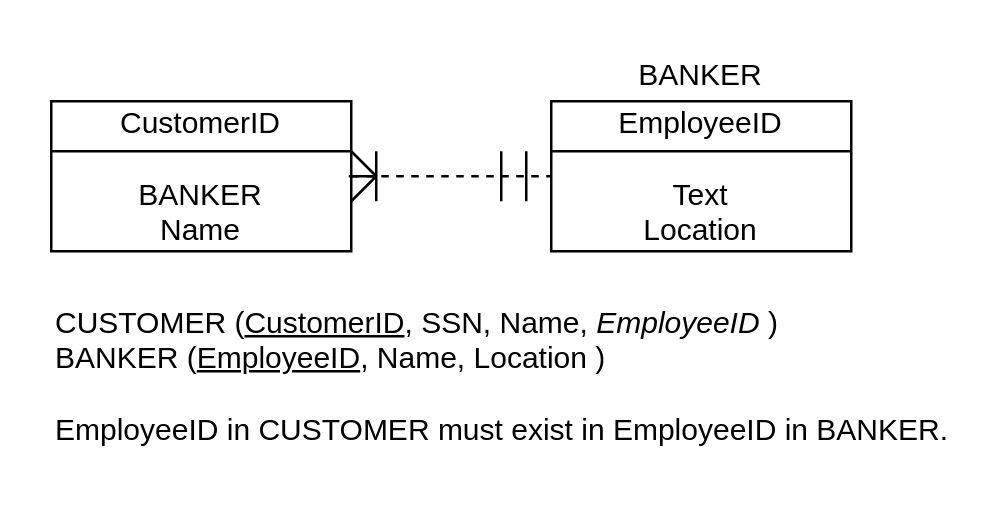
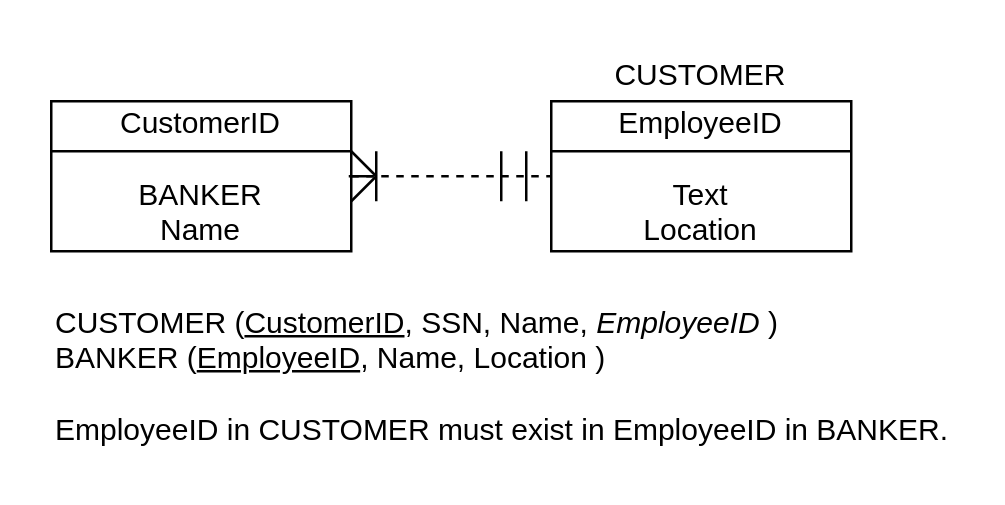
(701, 76) -> (701, 76)
